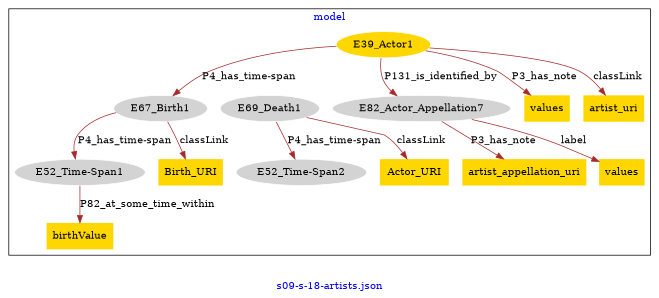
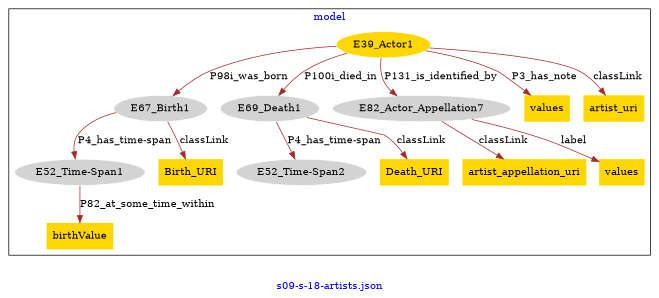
none -> (312, 67)
(249, 77) -> (249, 77)
(503, 140) -> (503, 140)
(414, 172) -> (414, 172)
